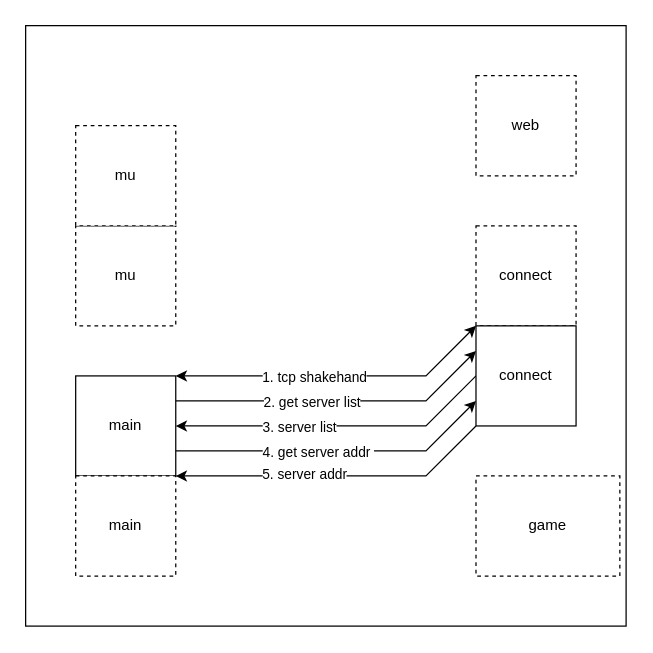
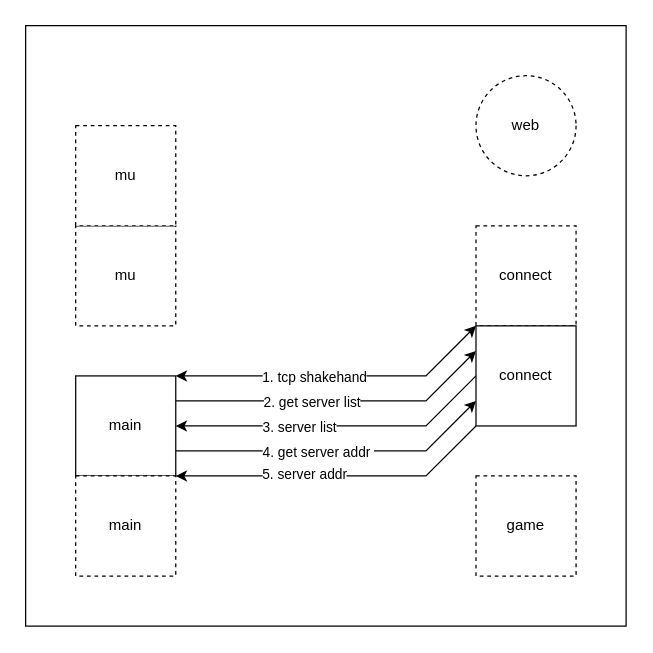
(526, 126) -> (526, 126)
(548, 526) -> (526, 526)
